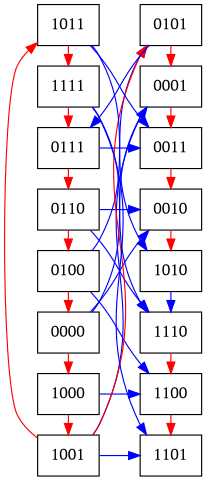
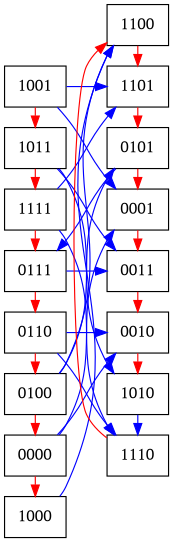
(120, 246) -> (138, 112)
(68, 419) -> none
